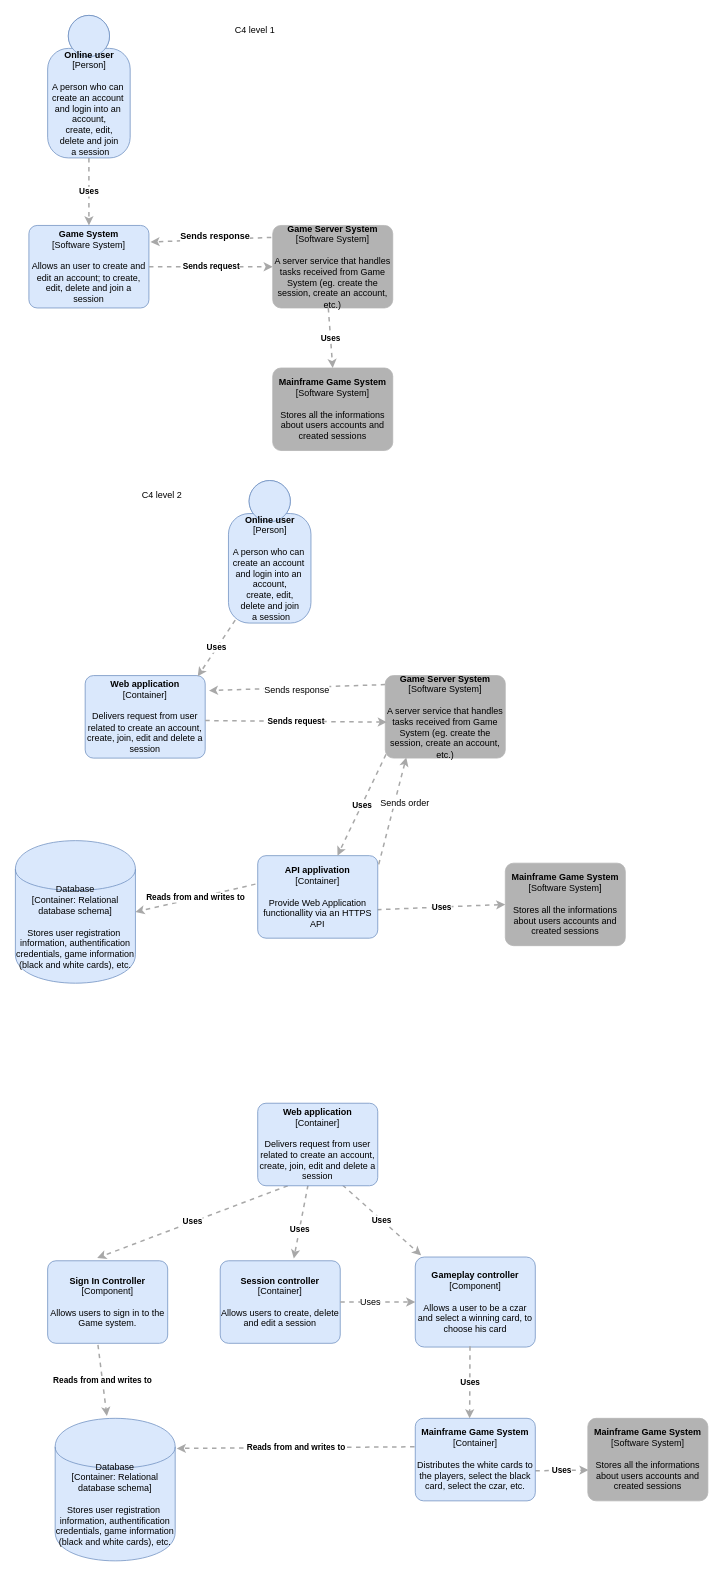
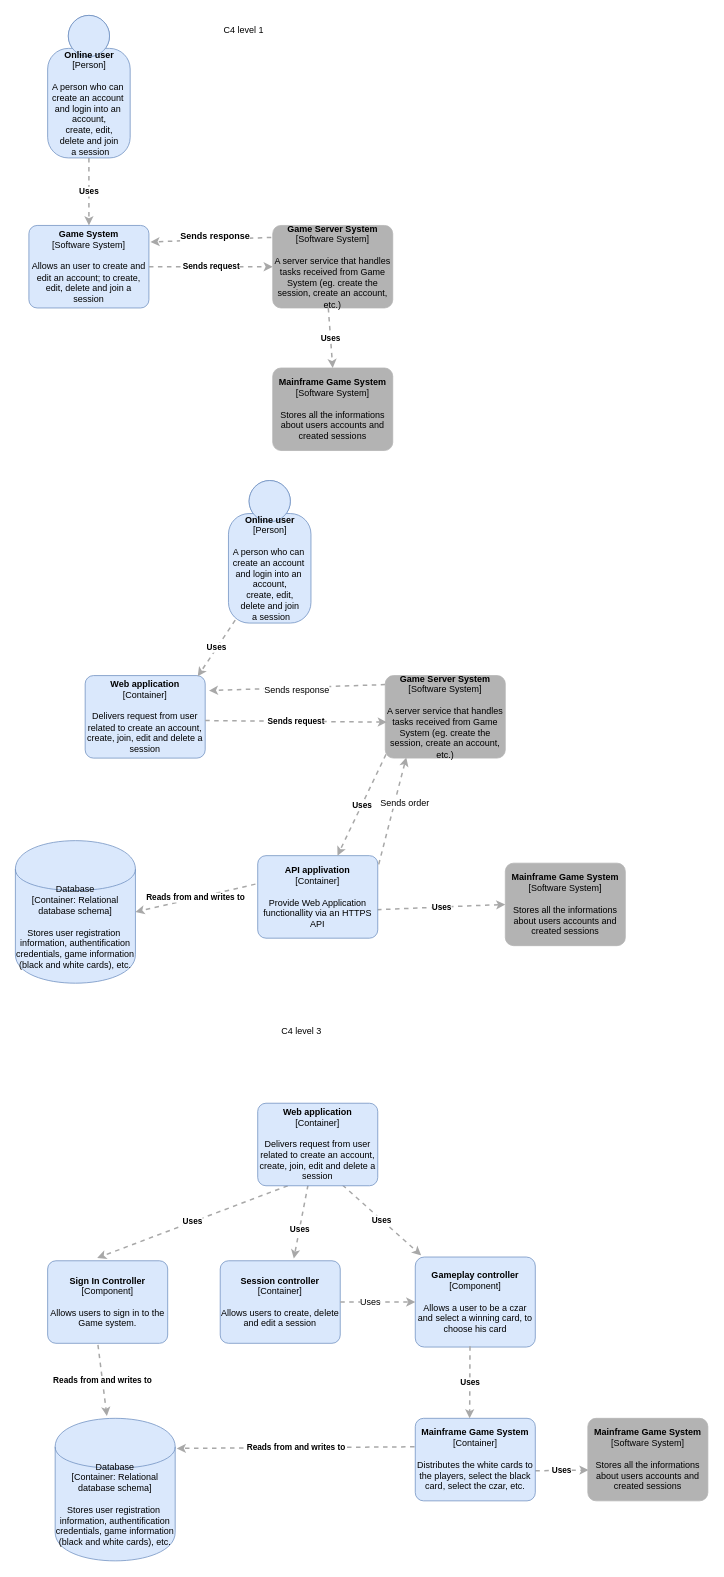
(255, 30) -> (243, 30)
(162, 495) -> none
none -> (301, 1031)
